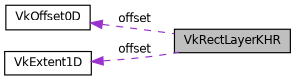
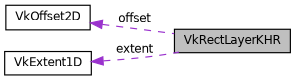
(48, 18) -> (48, 18)
(133, 50) -> (133, 50)
